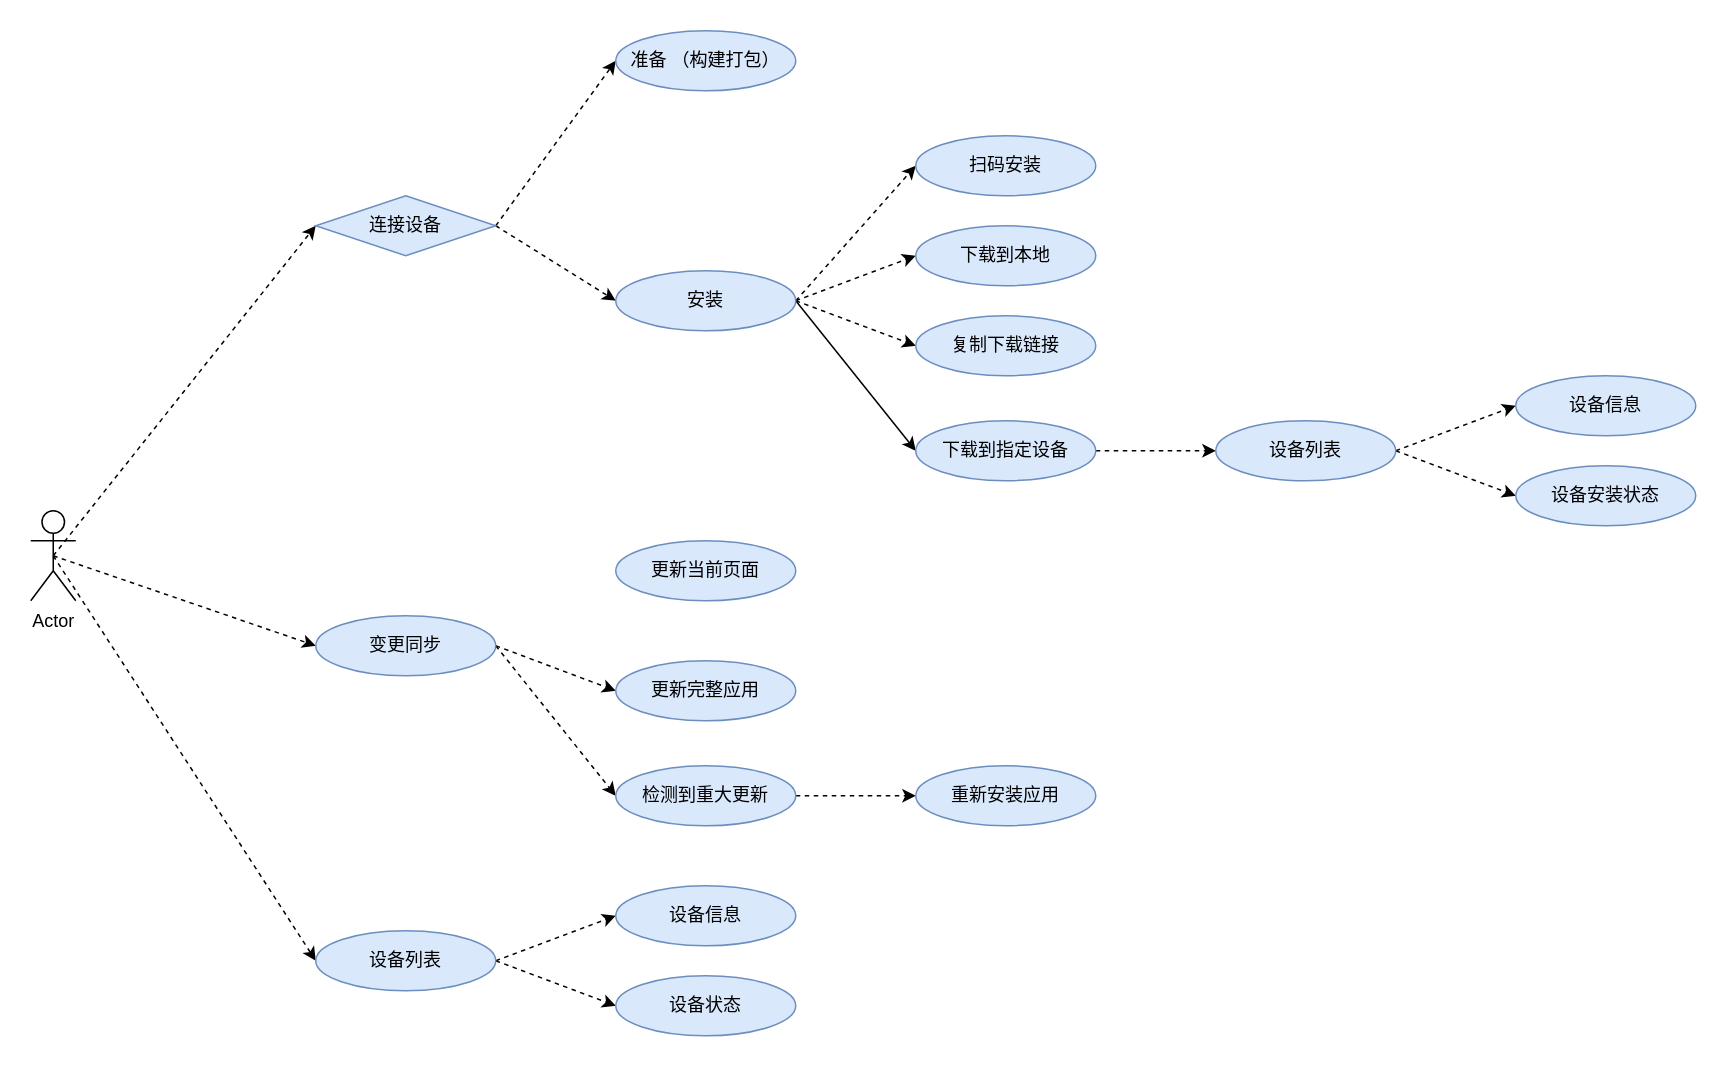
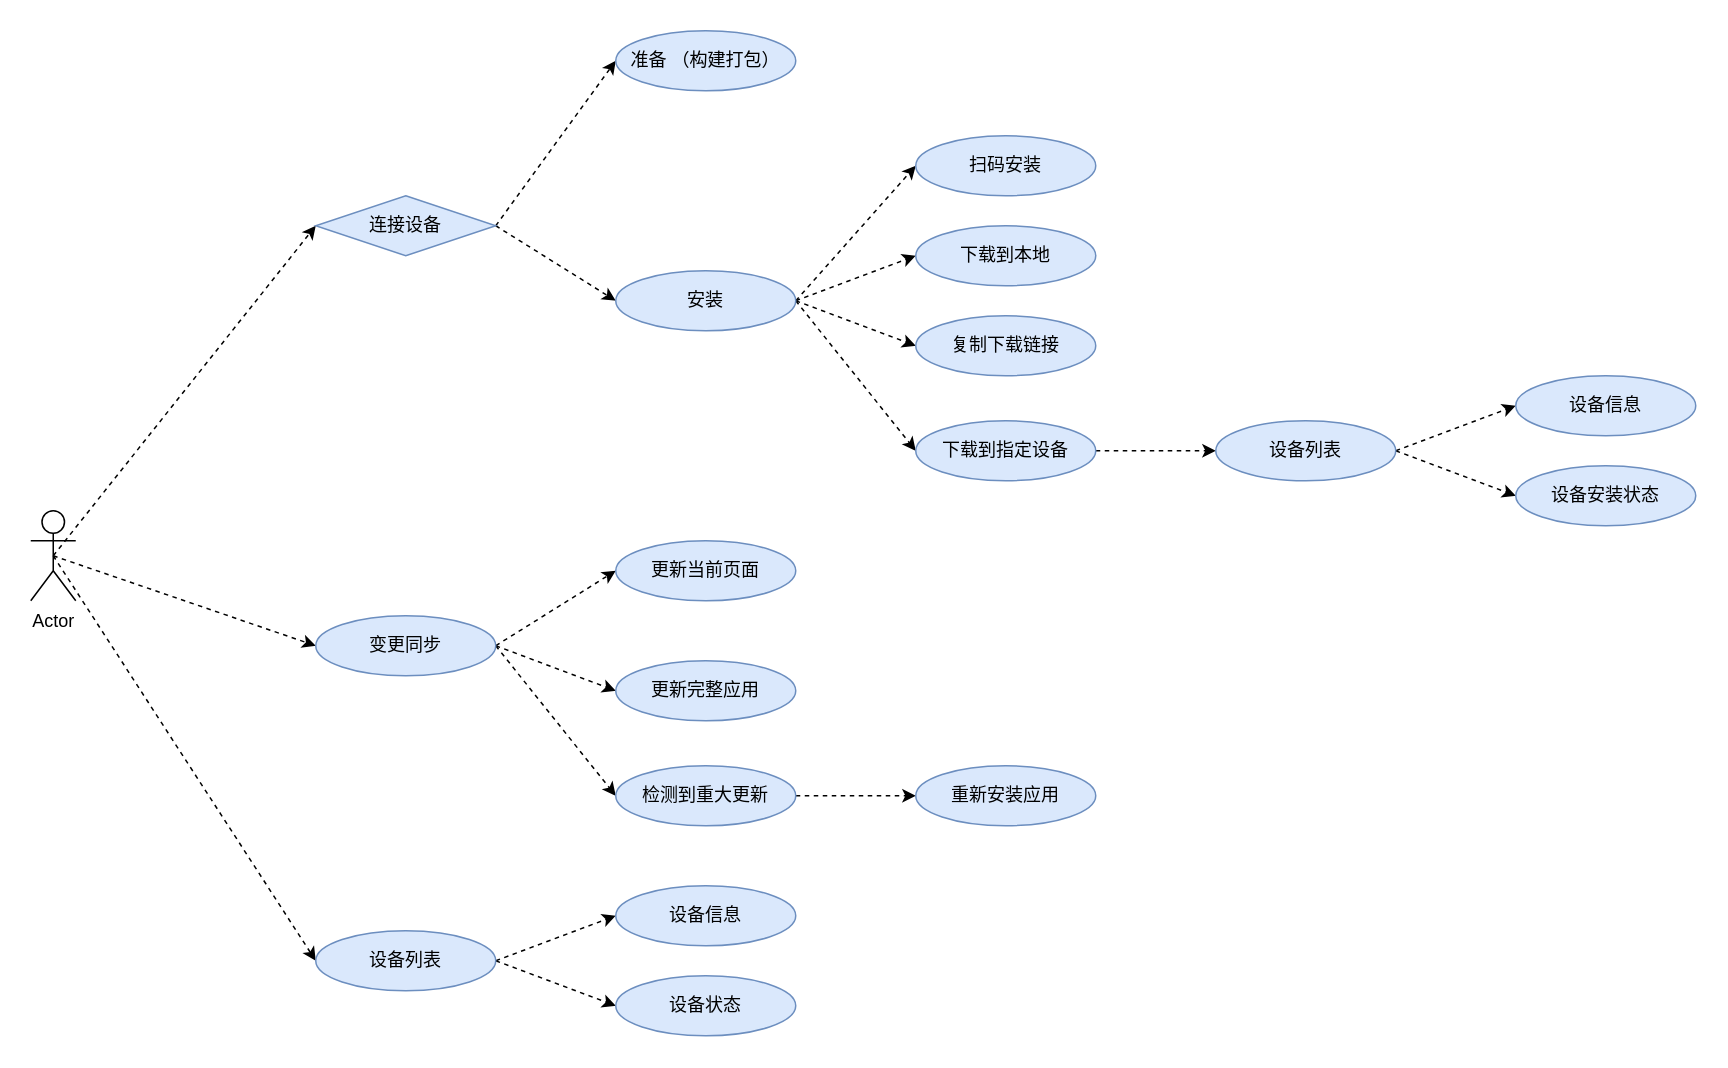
(853, 373) -> (853, 373)
none -> (553, 610)
